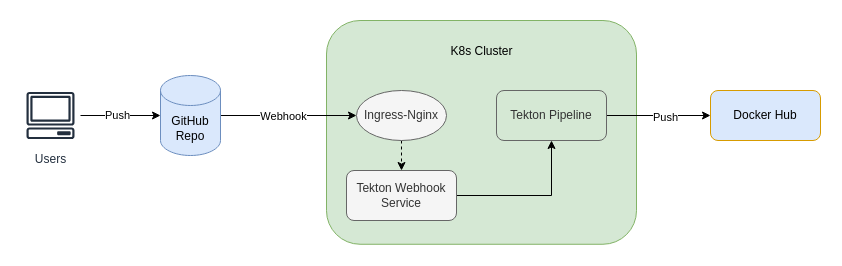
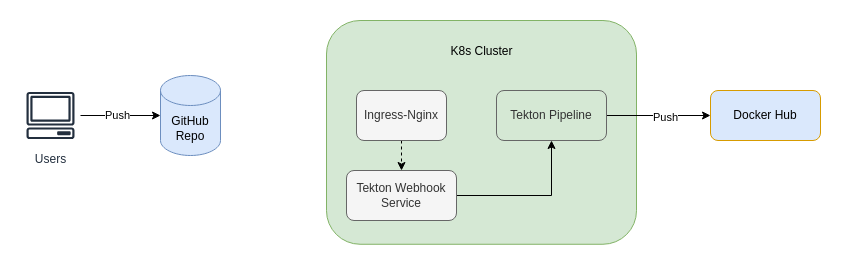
(285, 116) -> none
(402, 116) -> (402, 116)
